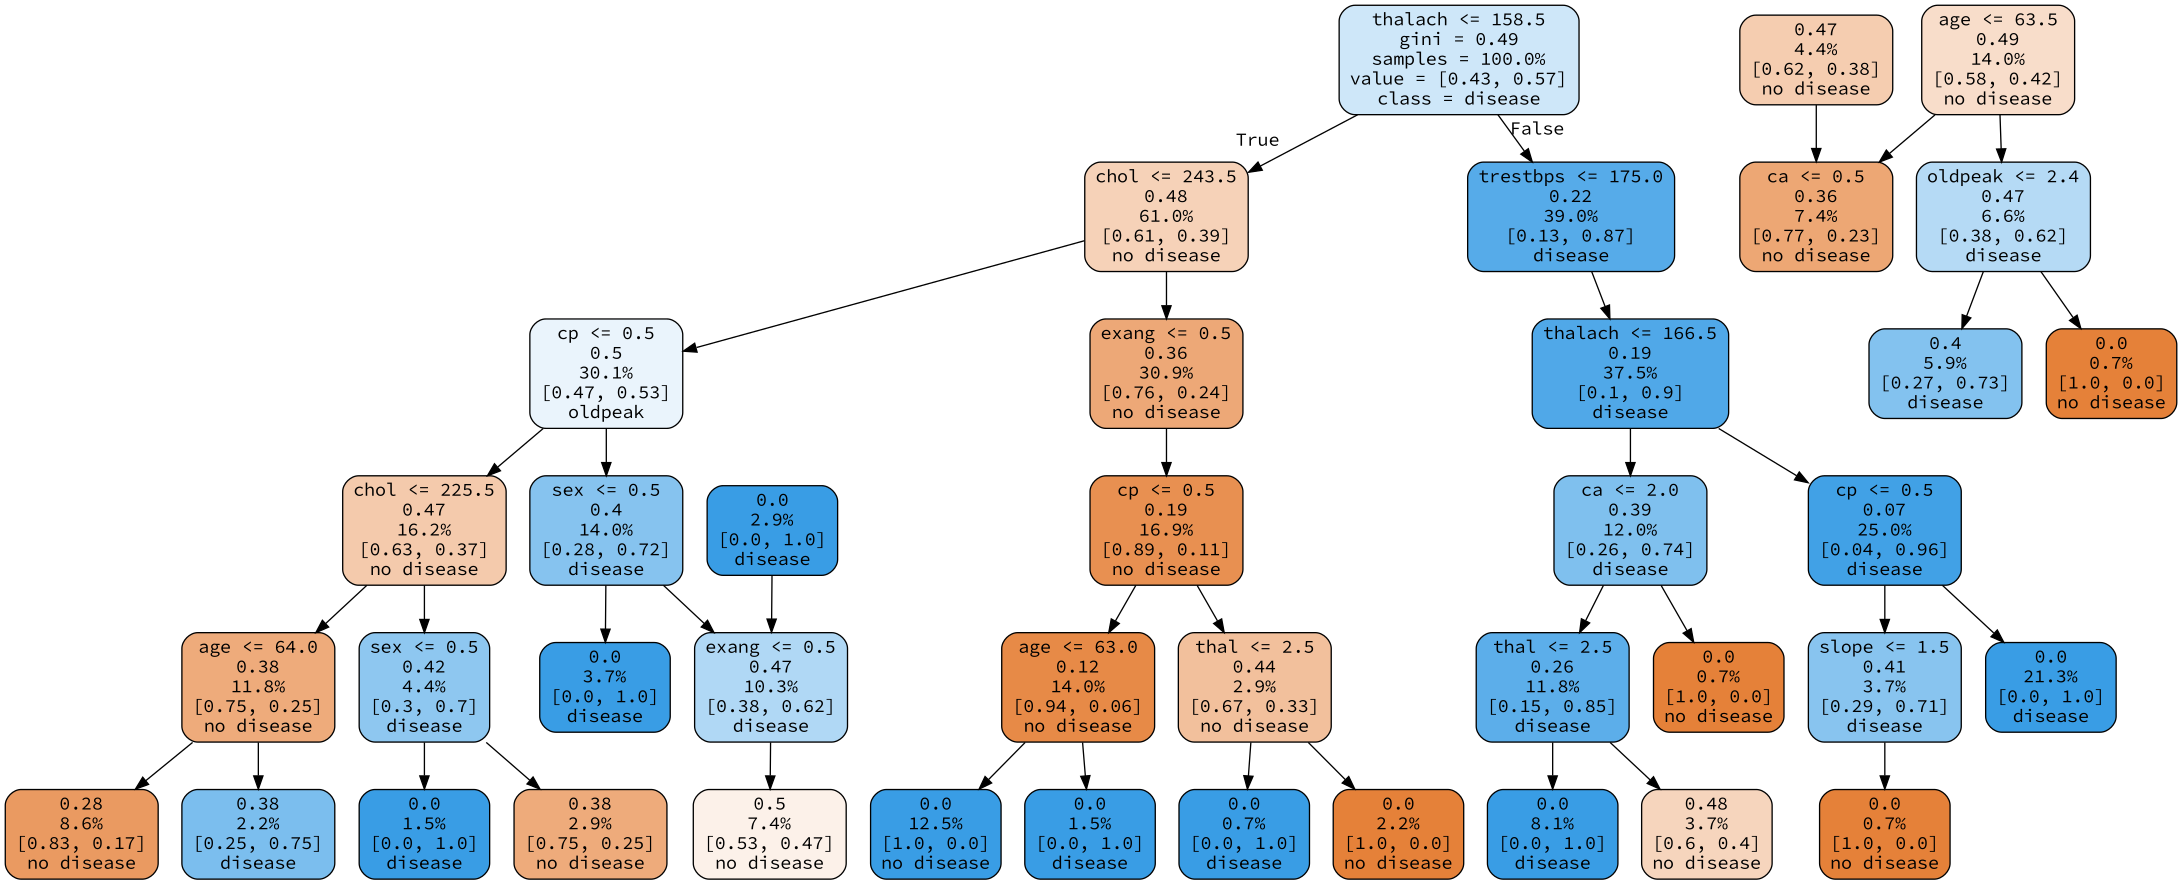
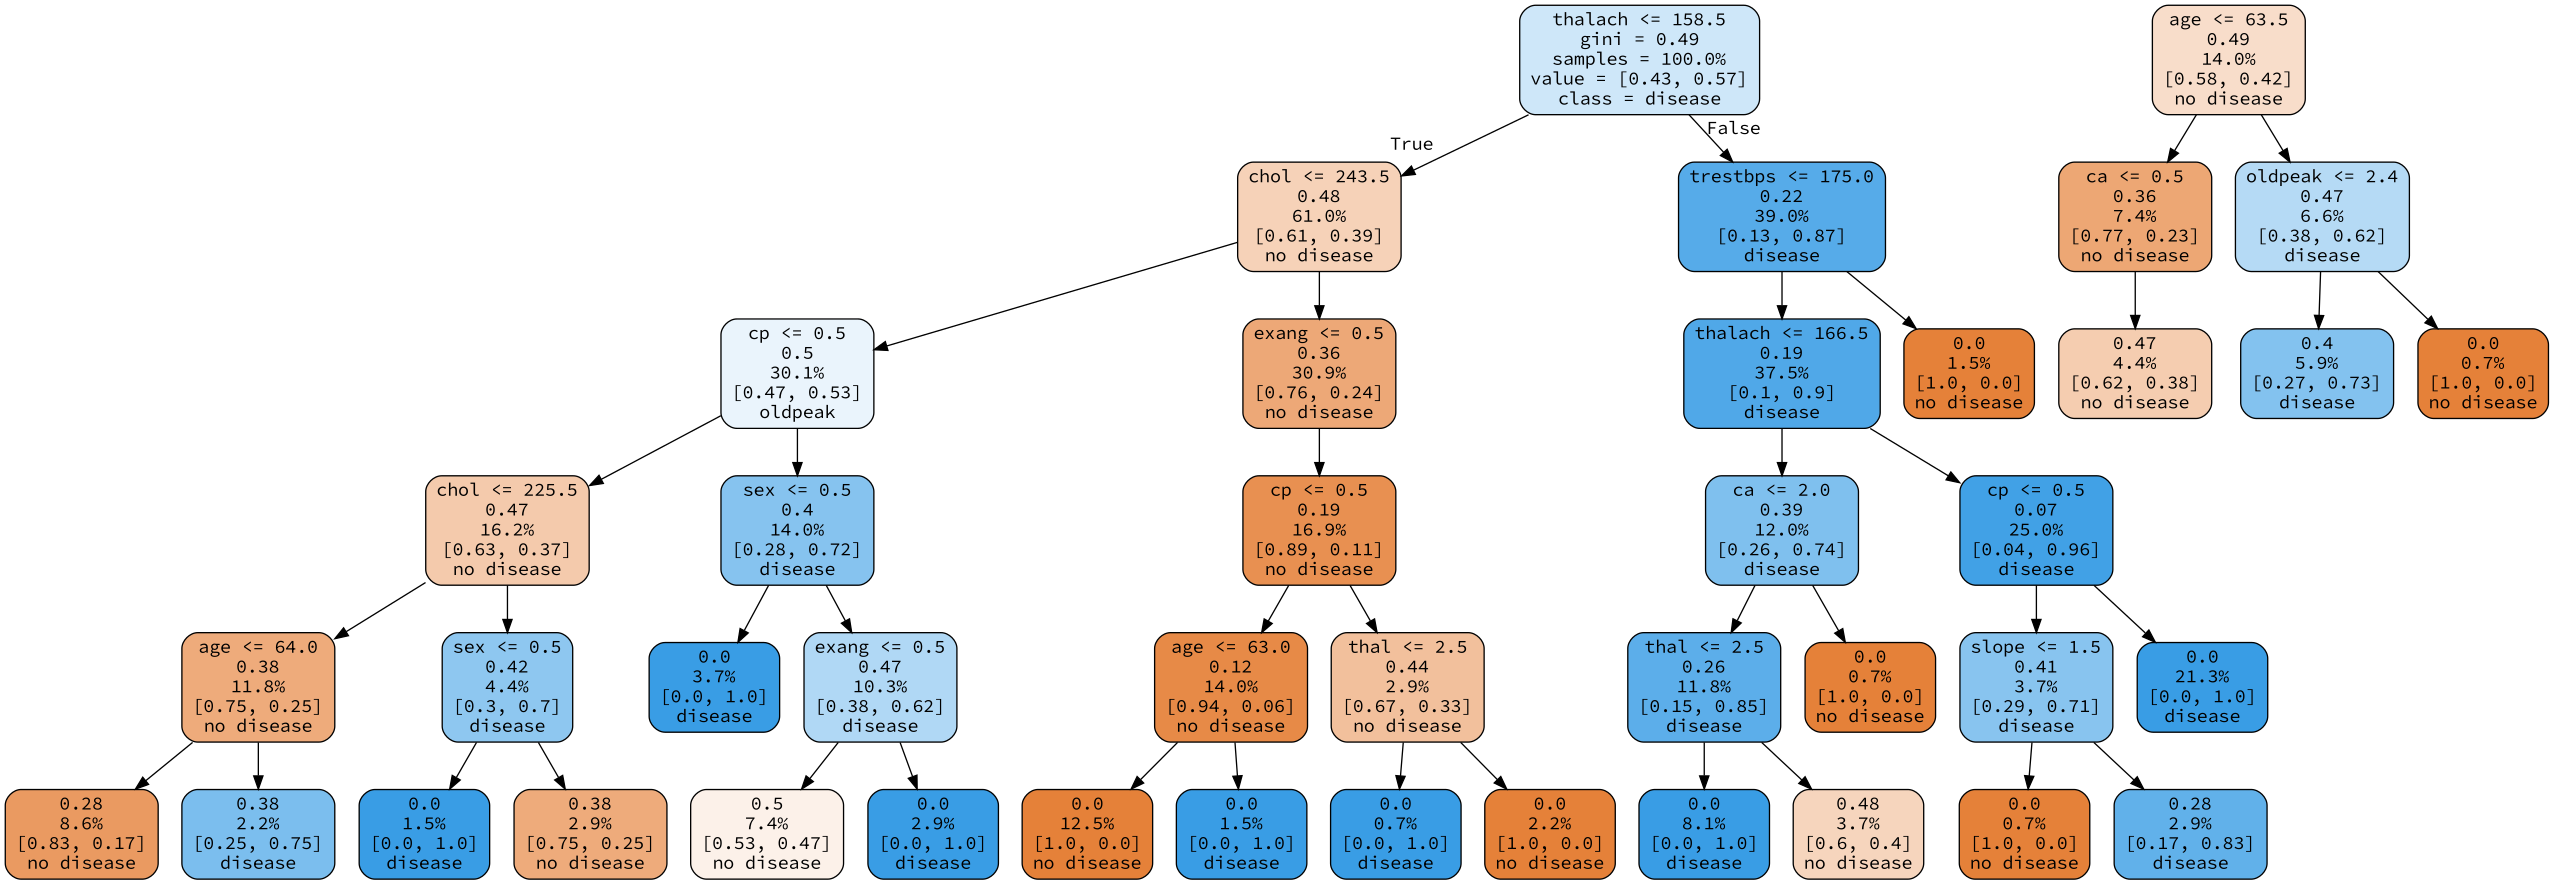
(1816, 127) -> (2135, 293)
none -> (1969, 374)
(772, 597) -> (906, 760)
(936, 834) -> (1087, 834)
none -> (2191, 834)
